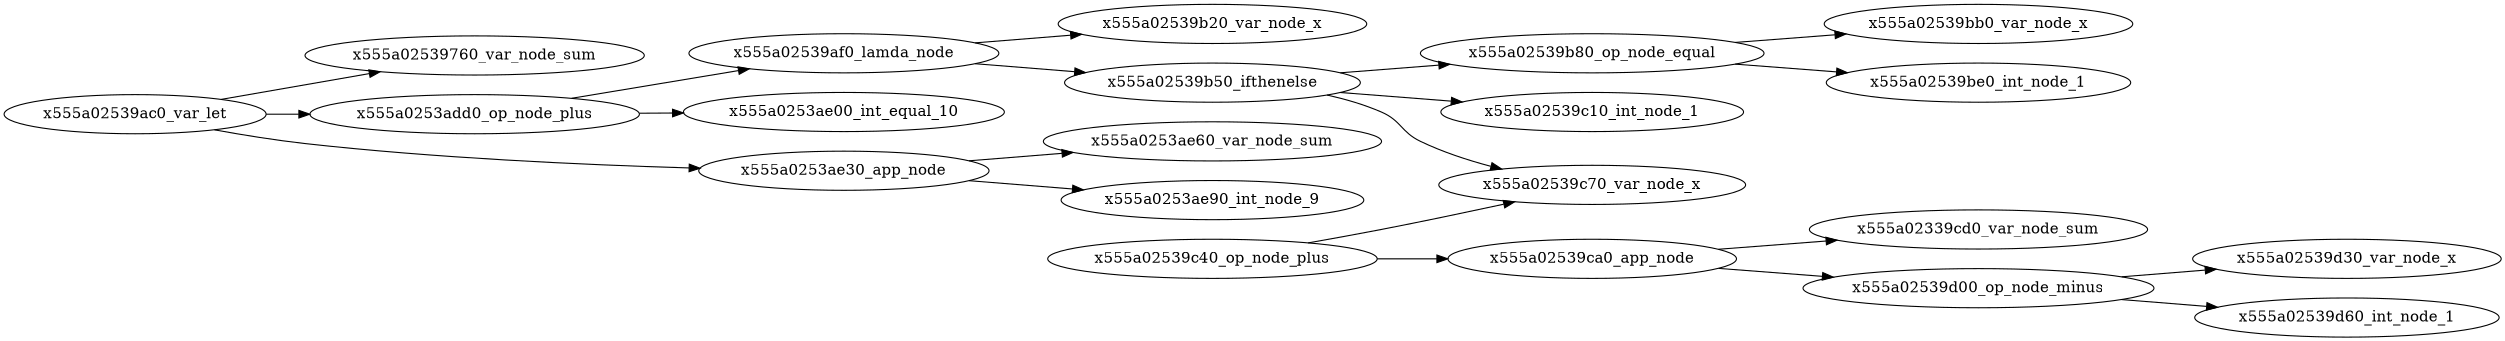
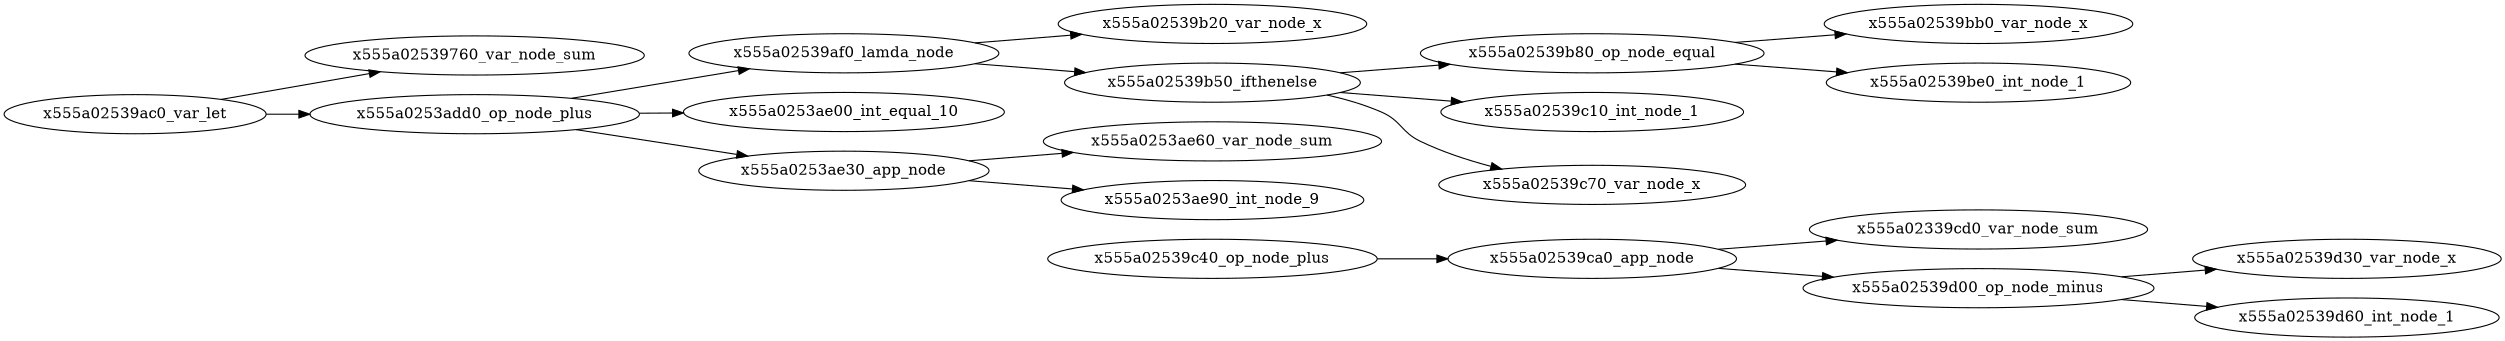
(451, 156) -> (656, 142)
(1406, 225) -> none
